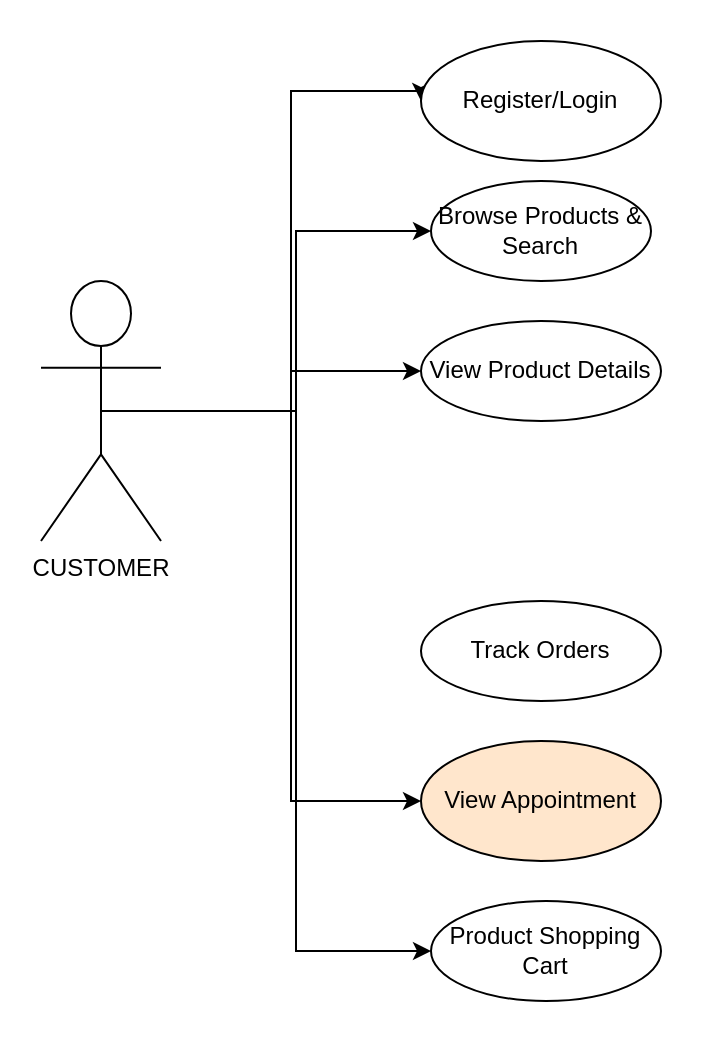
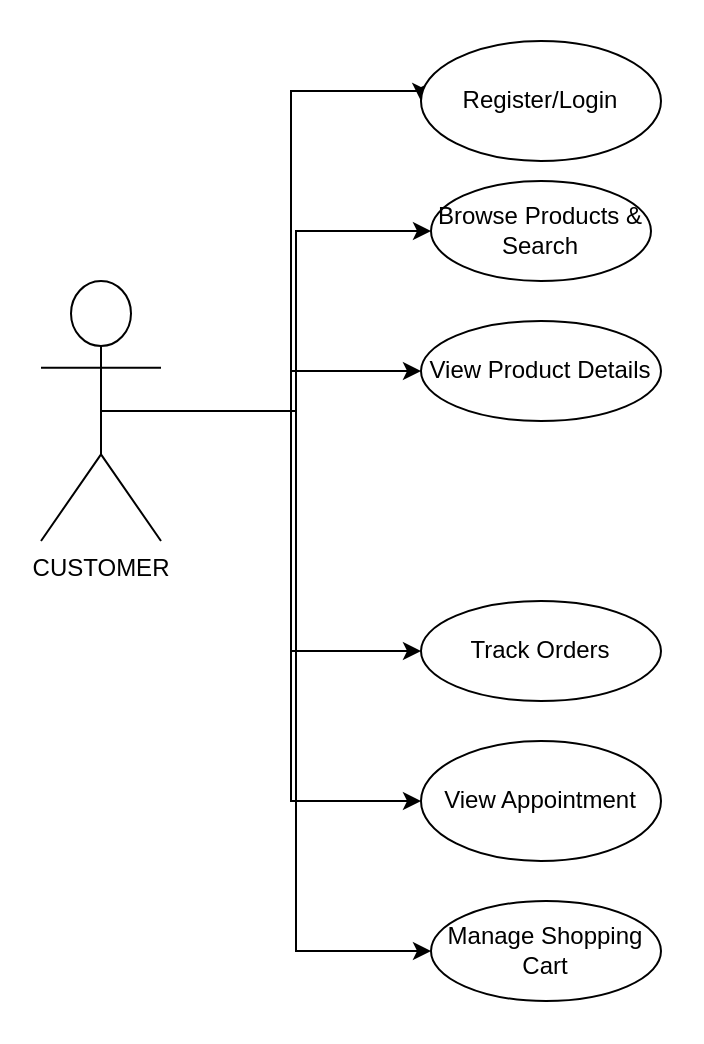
none -> (354, 651)
(541, 801) -> (541, 801)
(546, 951) -> (546, 951)
